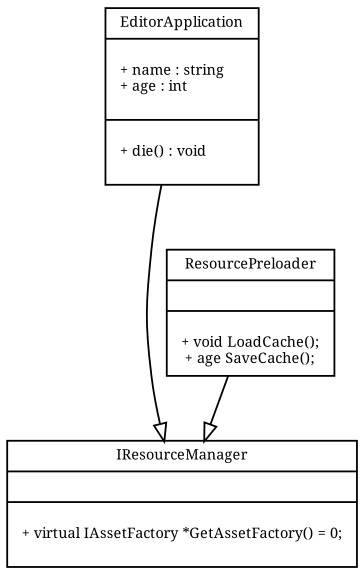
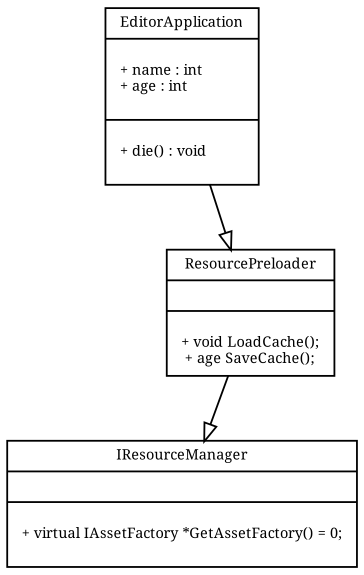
(172, 70) -> (161, 70)
(147, 304) -> (218, 208)
